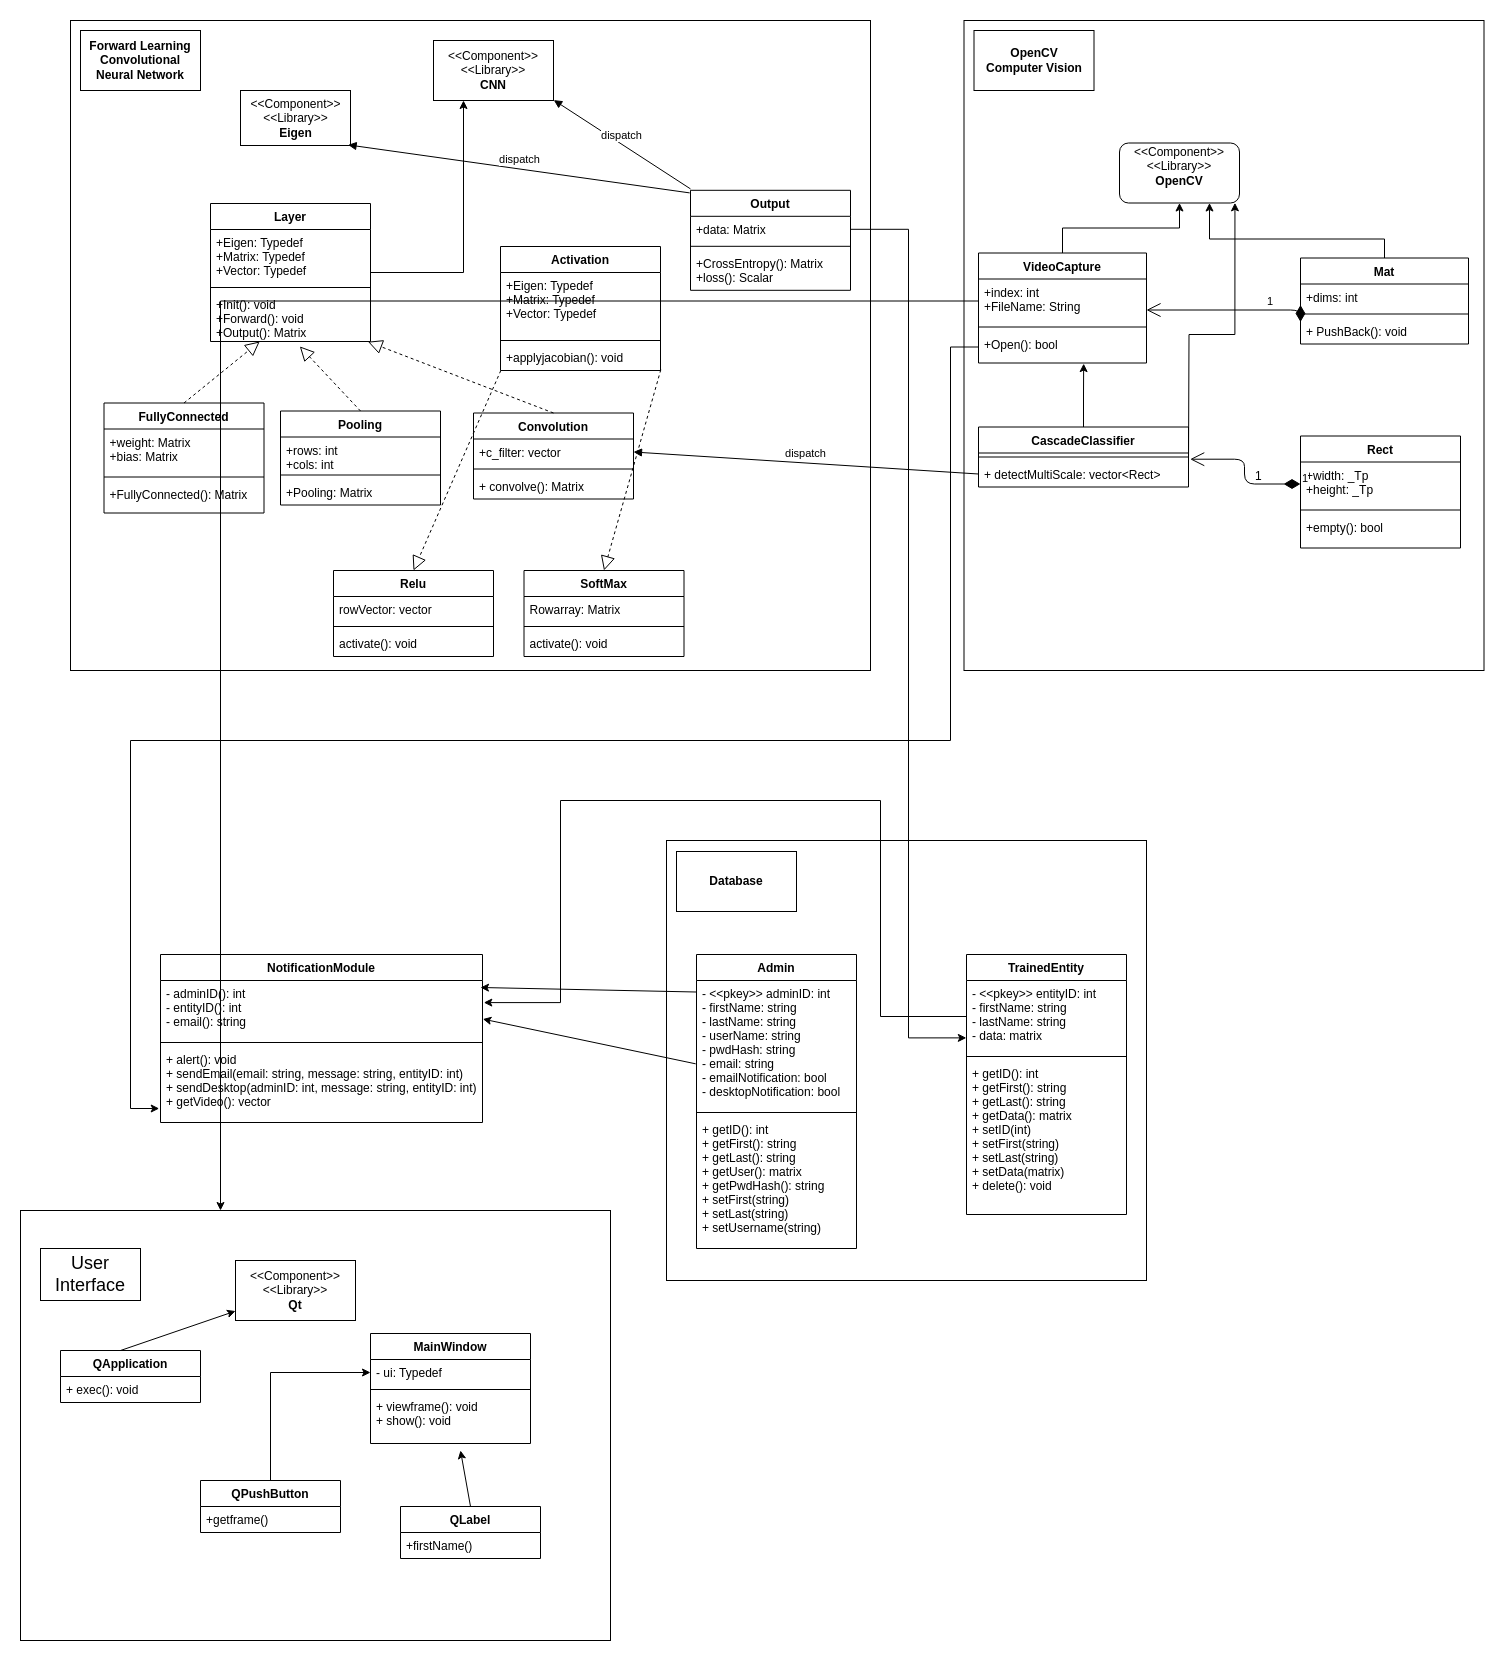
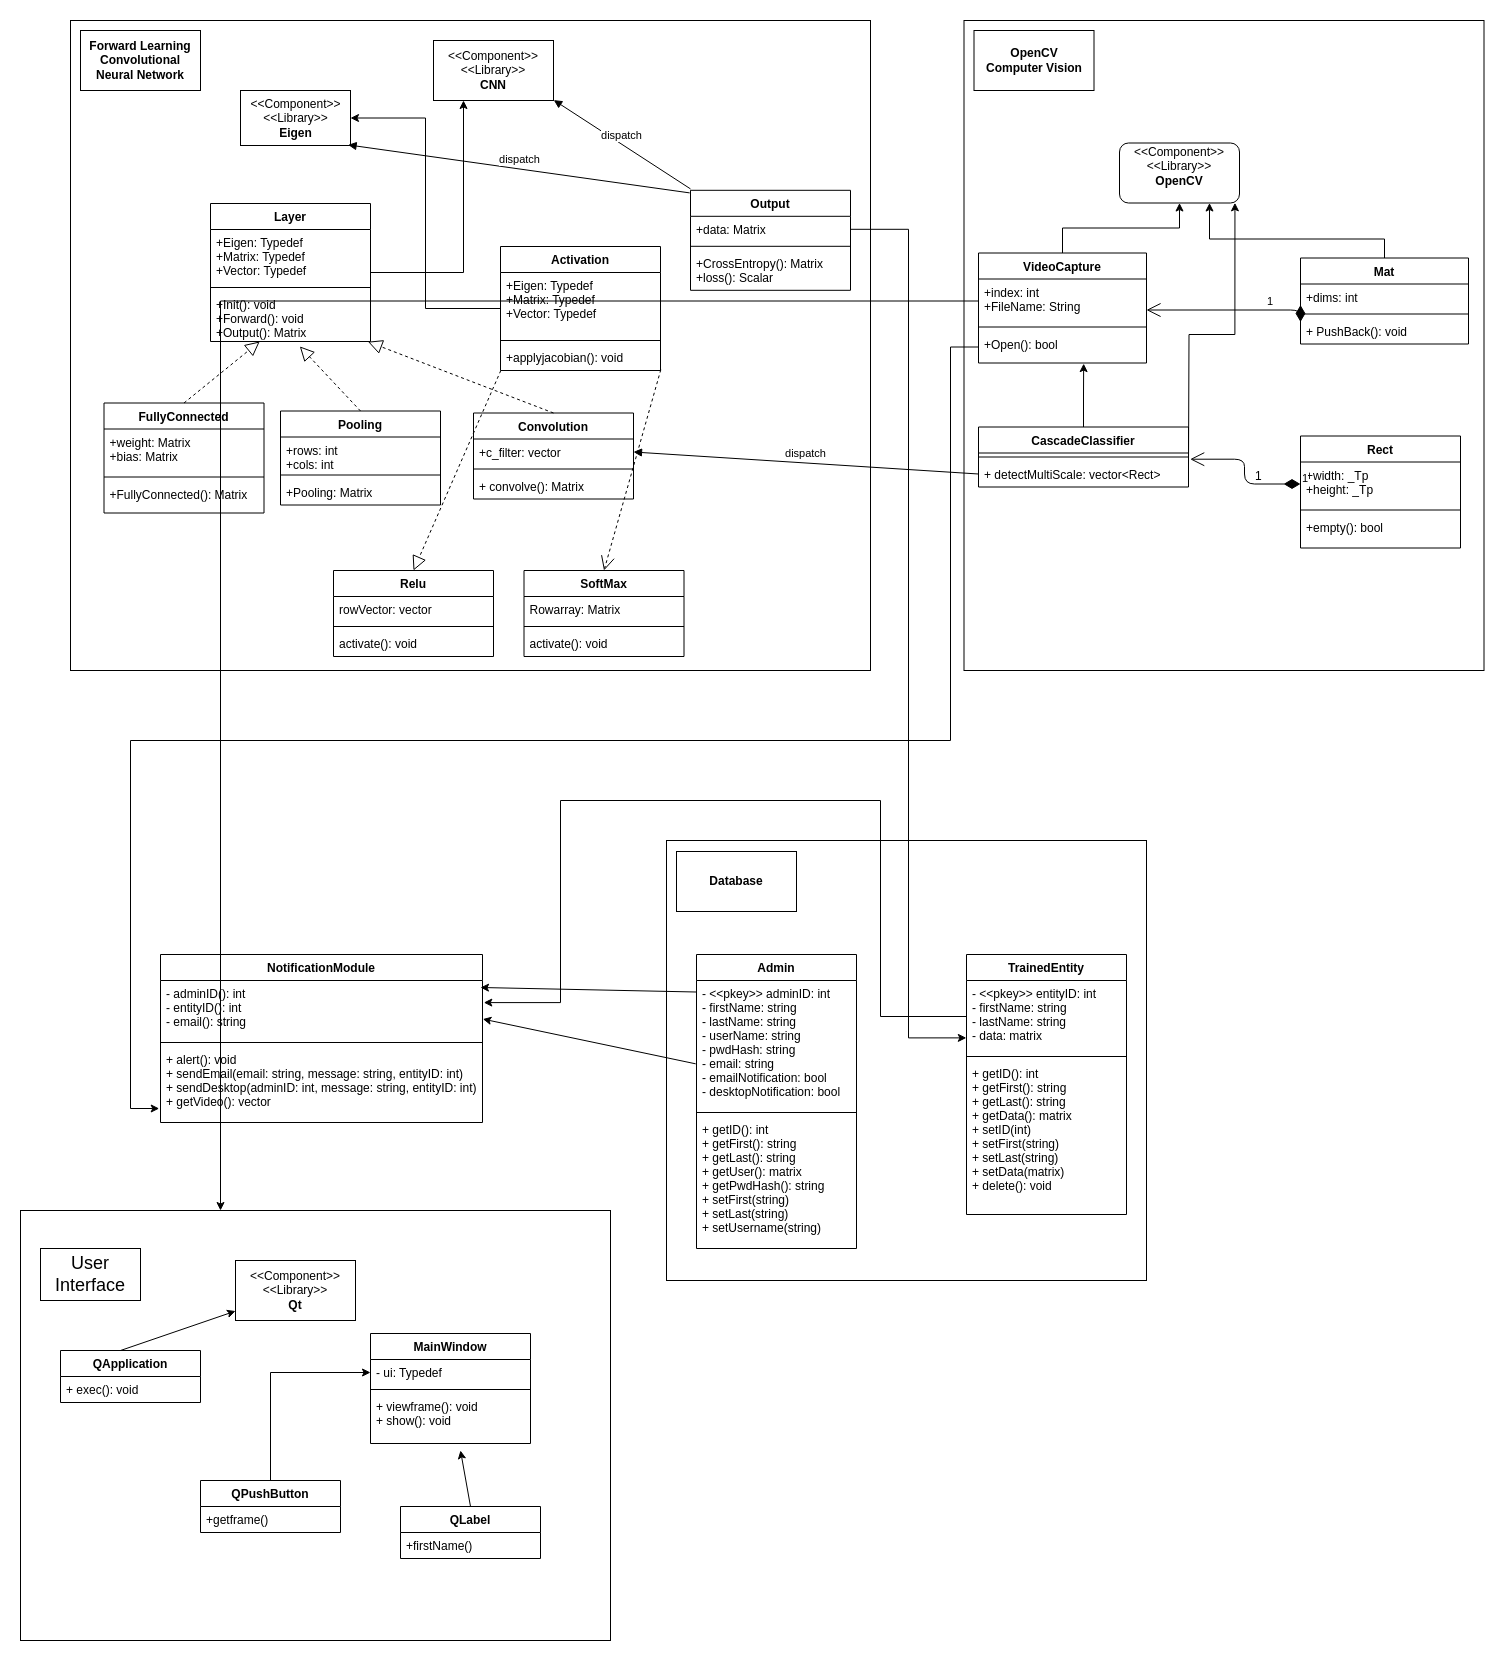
none -> (426, 216)
(608, 556) -> (607, 562)
